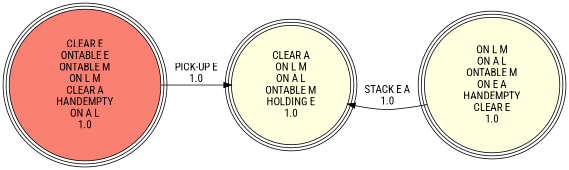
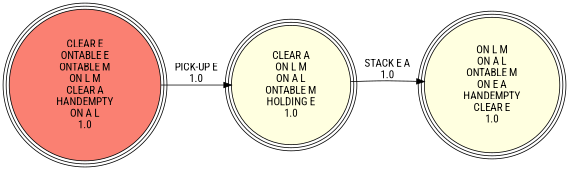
(391, 109) -> (384, 81)
